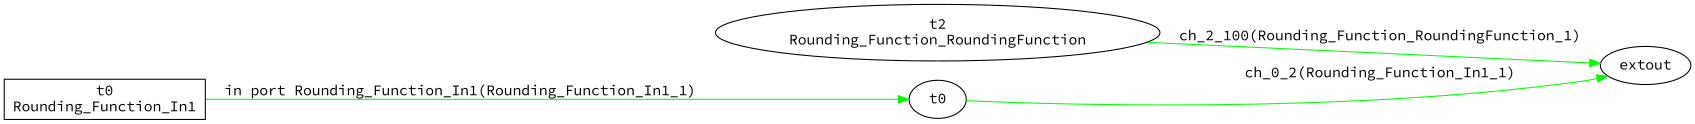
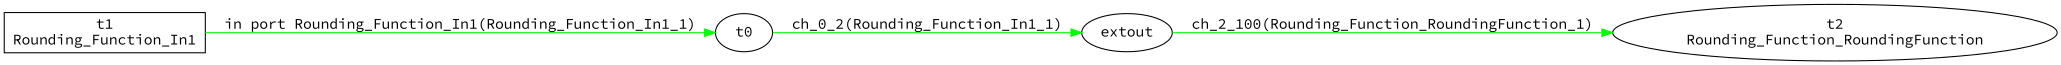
(1368, 53) -> (1387, 33)
(105, 99) -> (105, 33)
